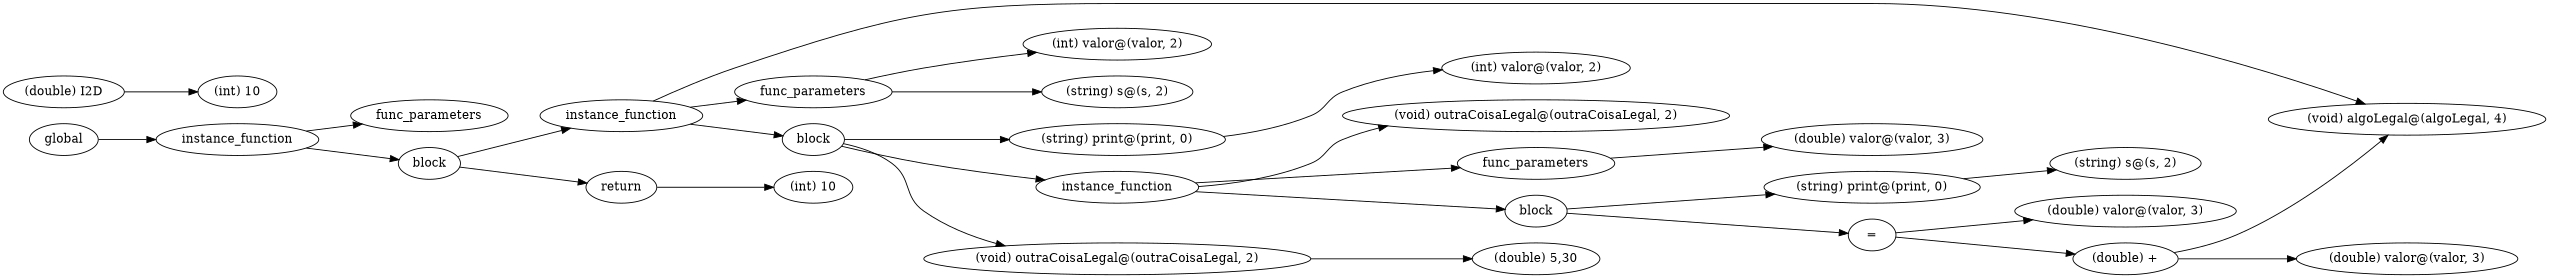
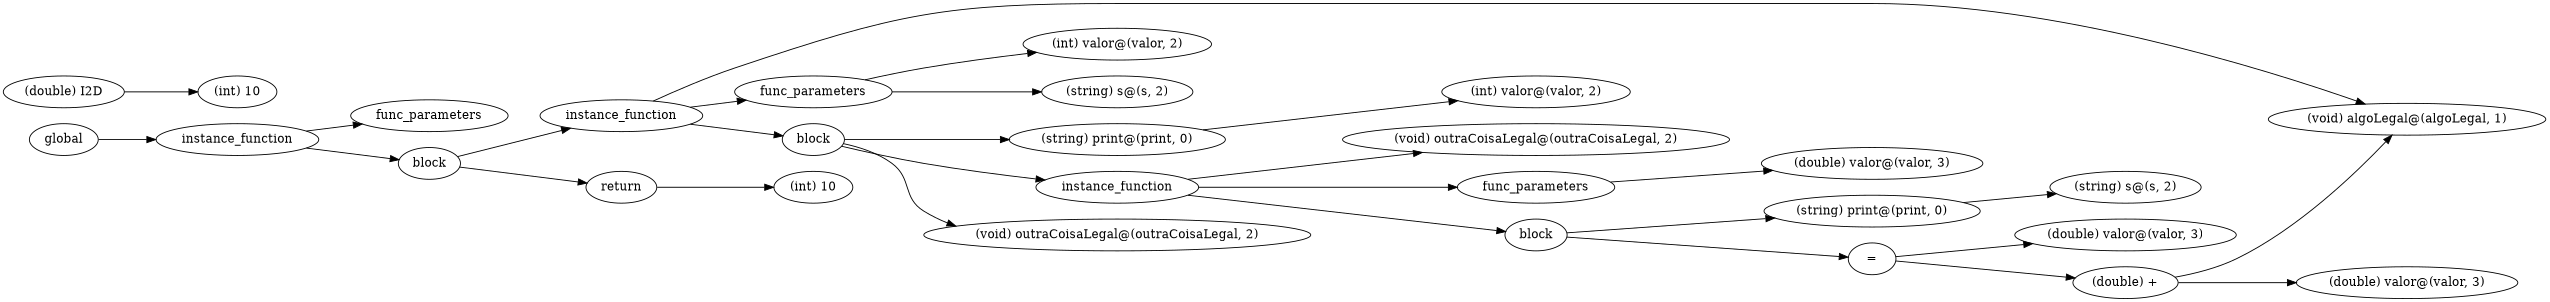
(2407, 119) -> (2407, 119)
(1536, 259) -> none
